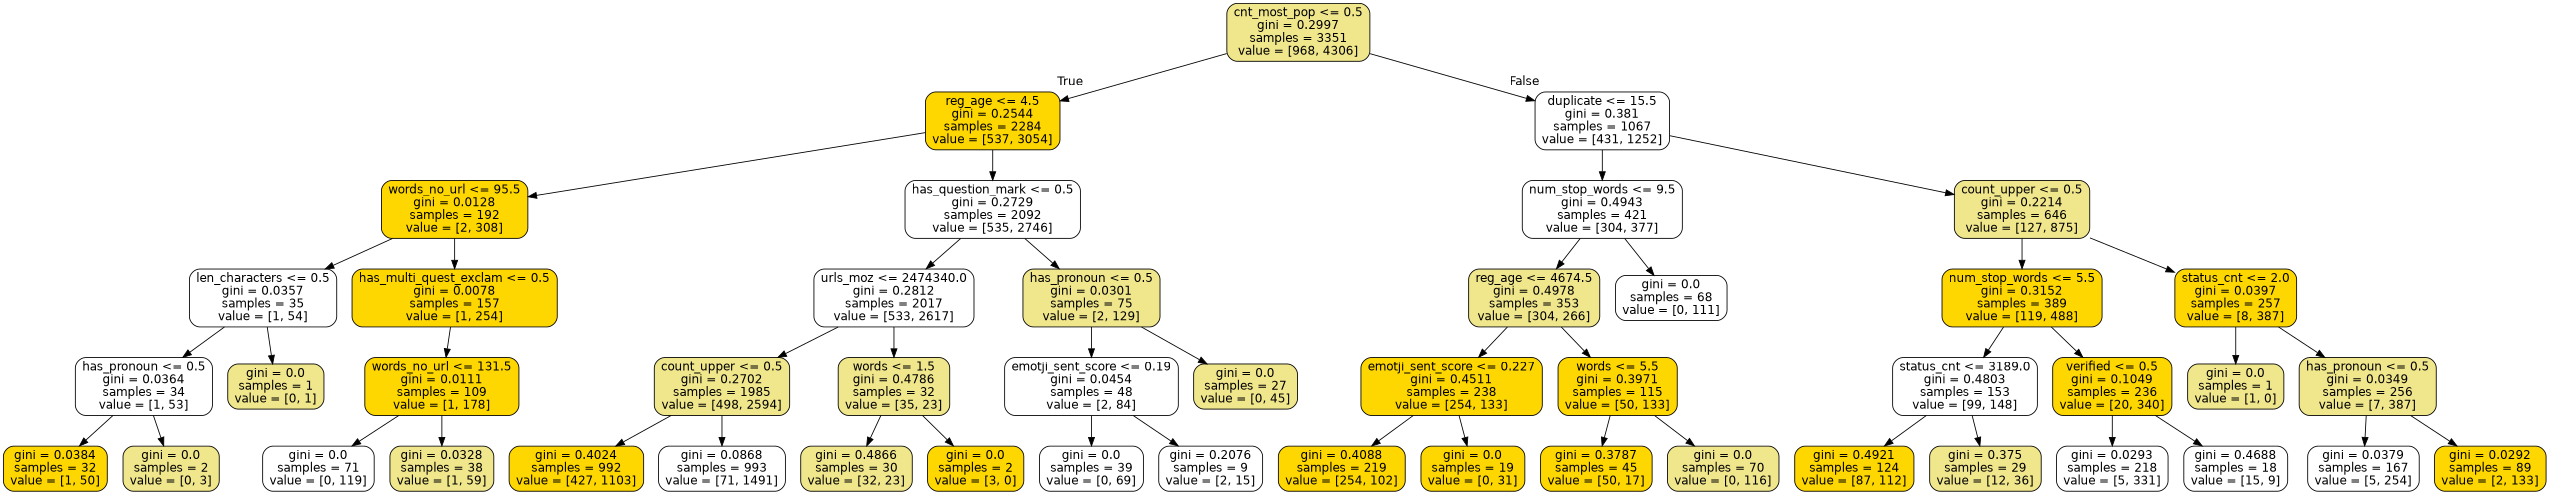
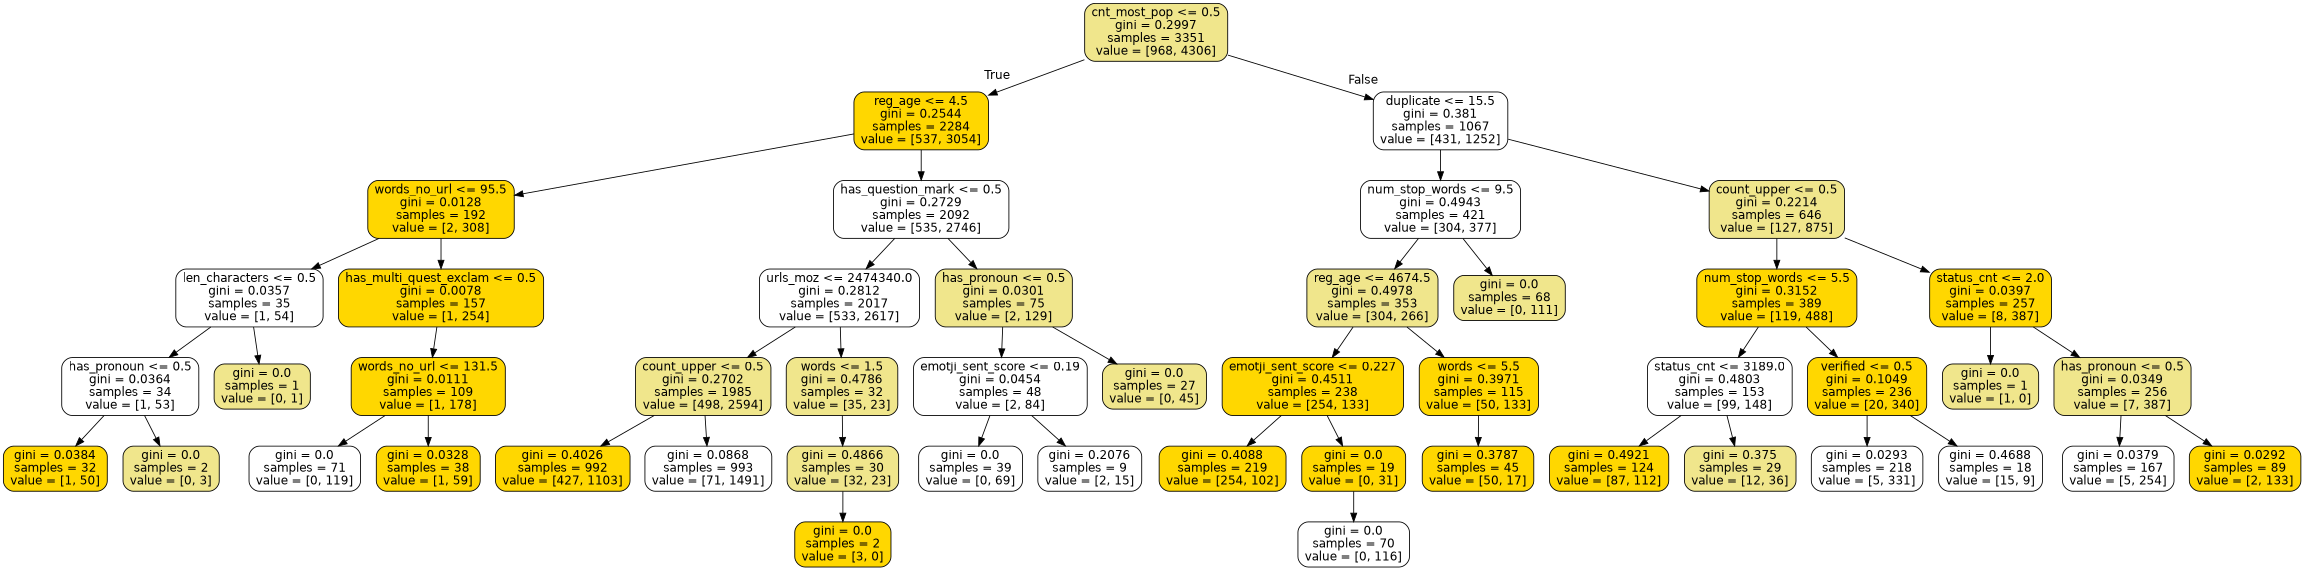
(1671, 298) -> (1510, 298)
(935, 428) -> (843, 502)
(1671, 428) -> (1354, 502)
(442, 469) -> (428, 469)
(576, 469) -> (563, 469)
(1723, 469) -> (1354, 544)
